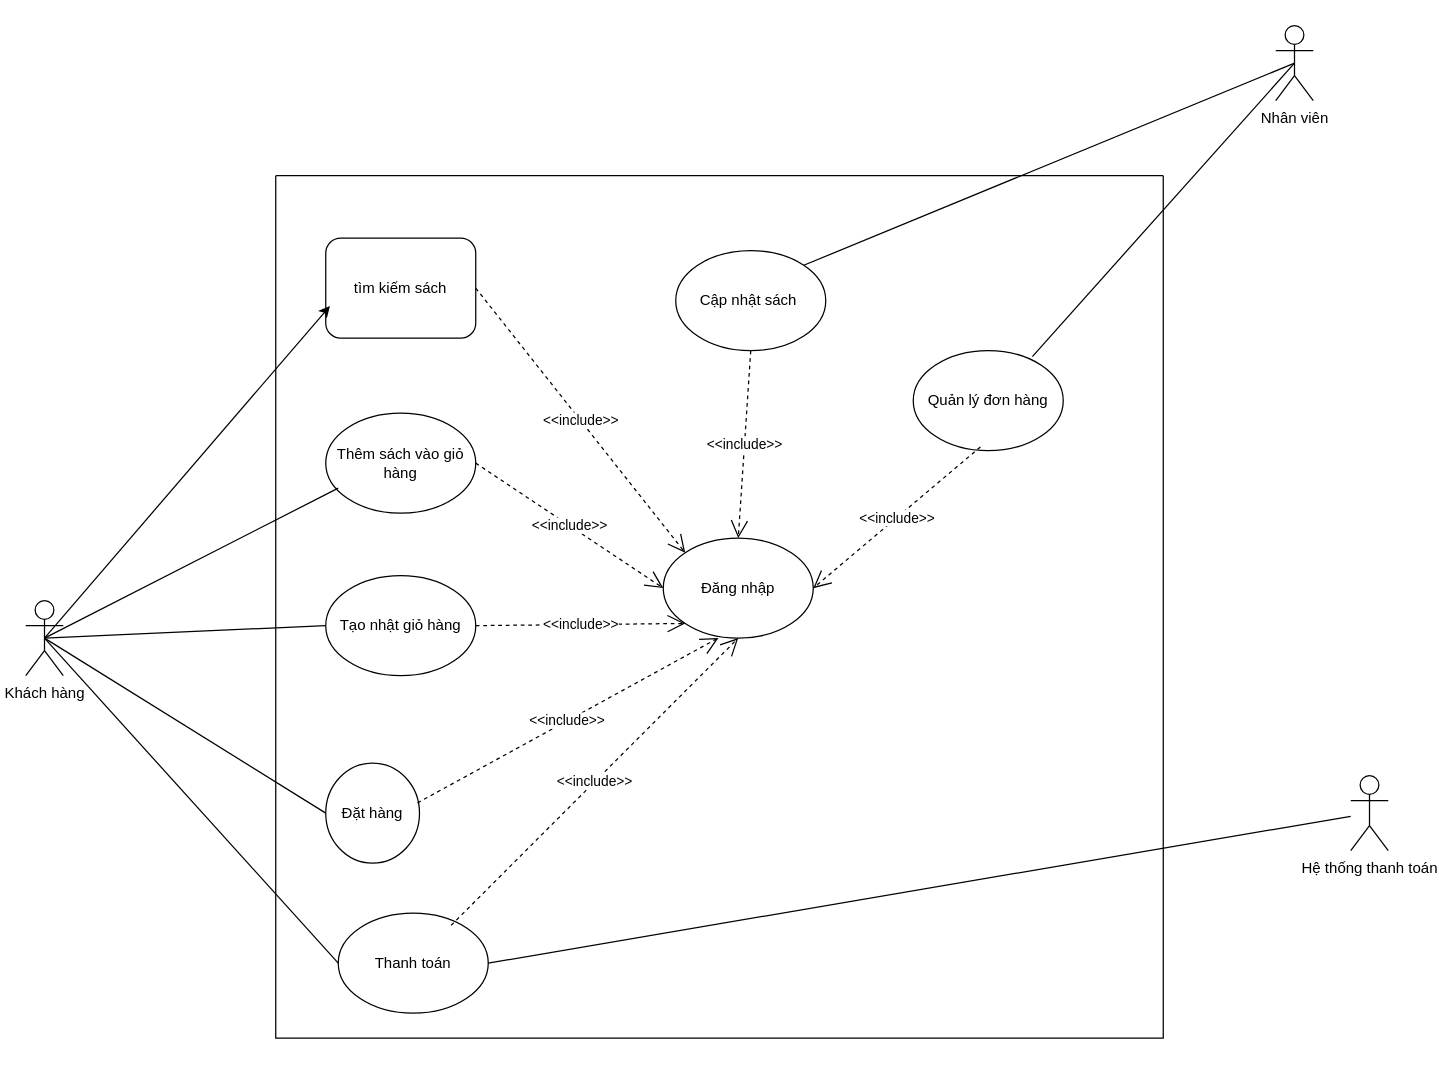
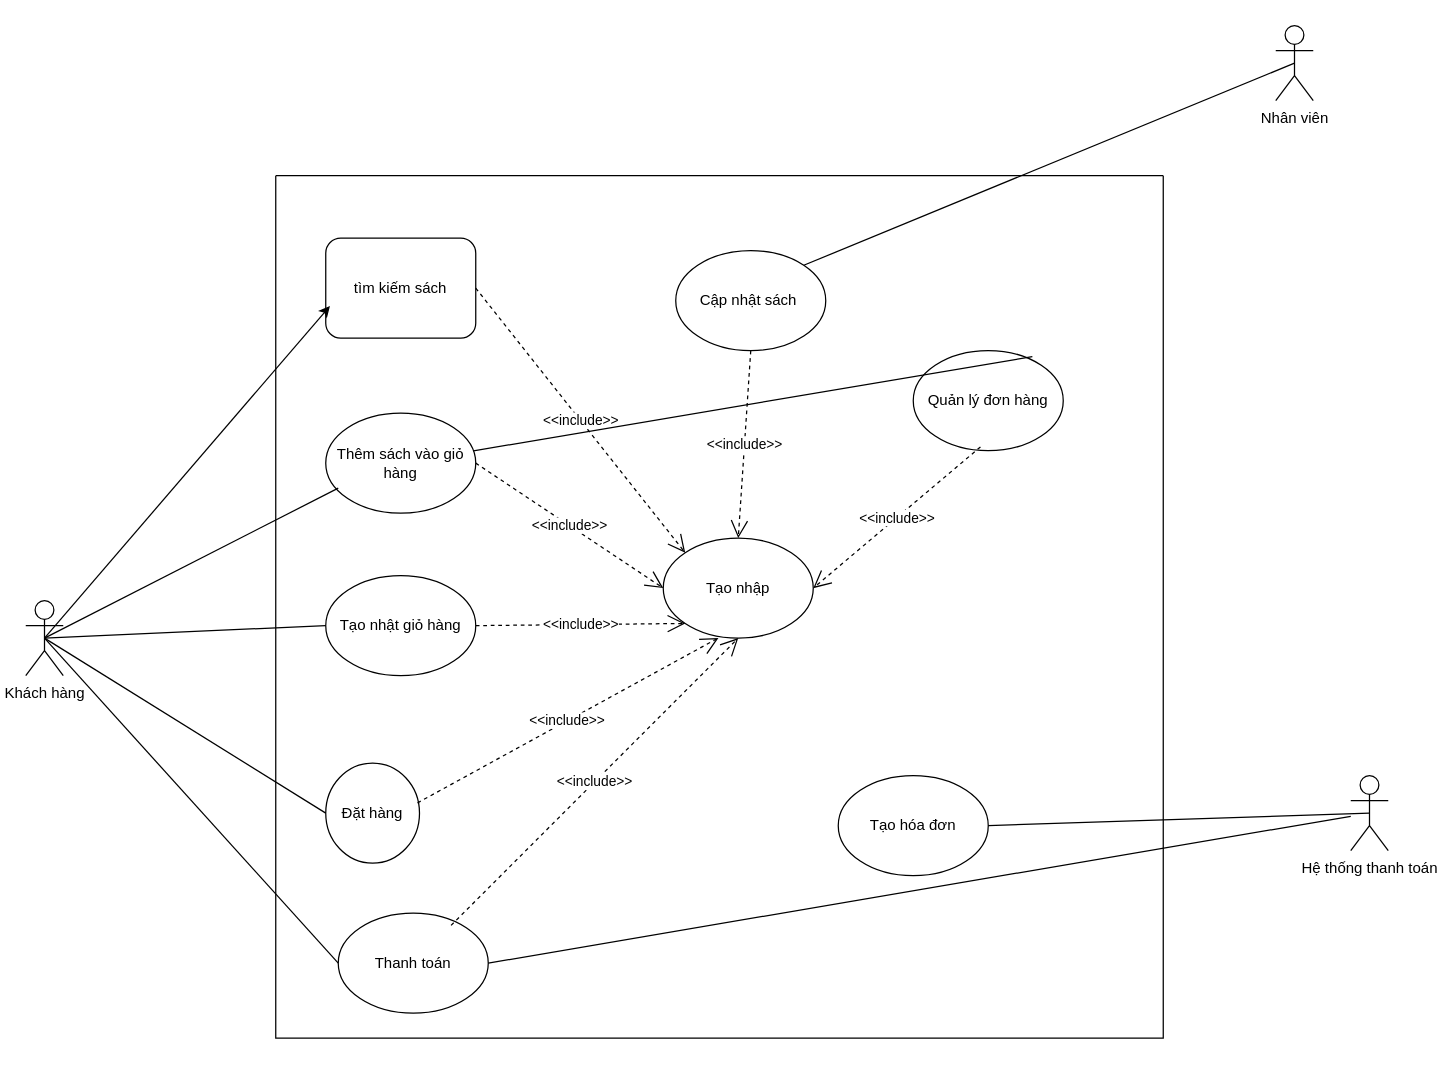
(1160, 213) -> (753, 404)
(738, 588) -> (738, 588)
none -> (1177, 819)
none -> (913, 826)
